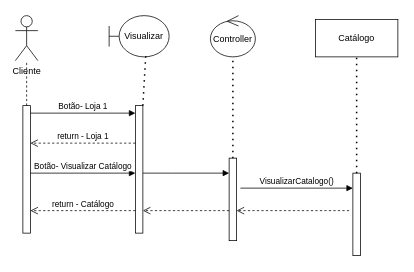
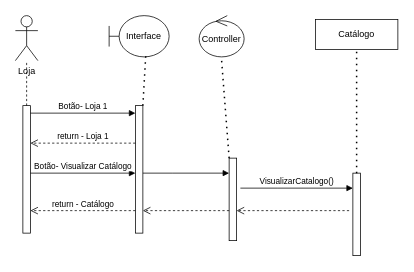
(144, 36) -> (144, 36)
(233, 36) -> (222, 36)
(357, 38) -> (357, 34)
(27, 71) -> (27, 71)
